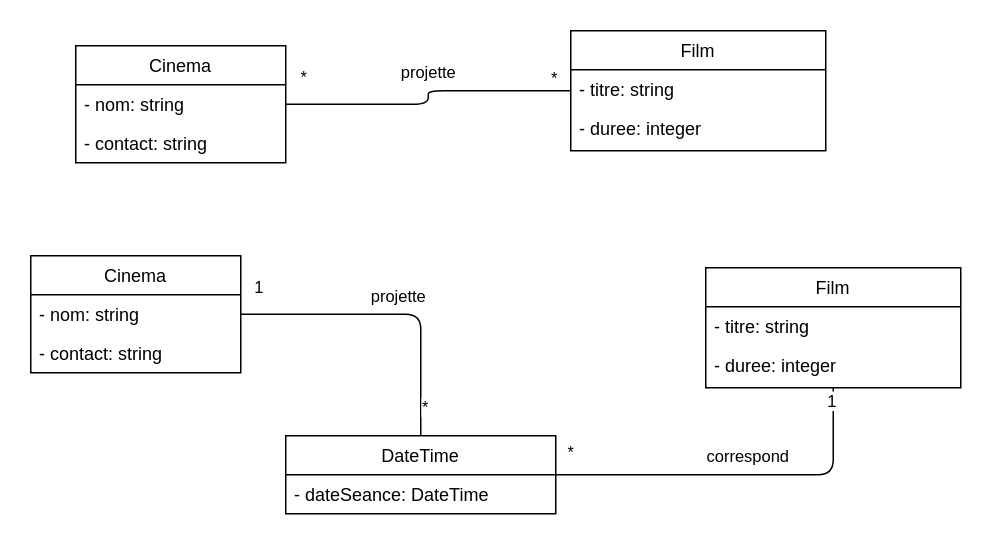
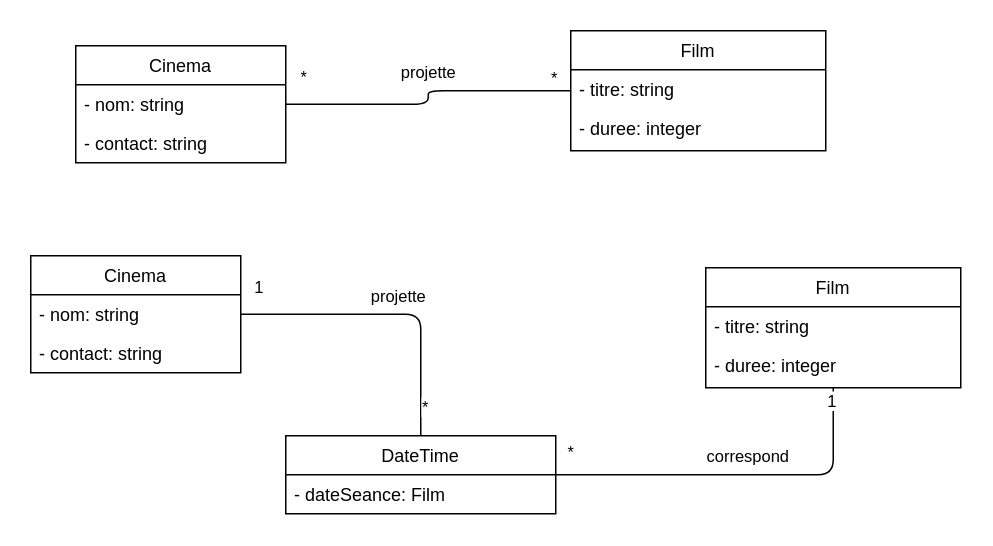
(396, 495) -> (373, 495)
